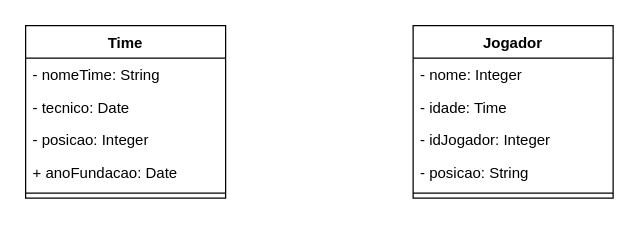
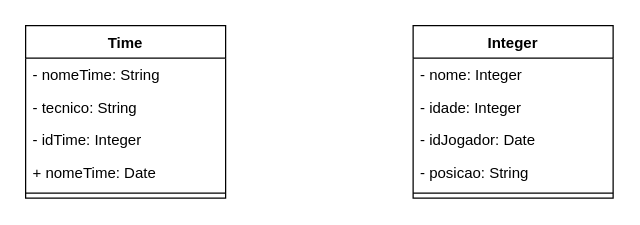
(513, 43) -> (513, 43)
(88, 108) -> (94, 108)
(465, 108) -> (479, 108)
(100, 140) -> (94, 140)
(496, 140) -> (484, 140)
(106, 173) -> (92, 173)
